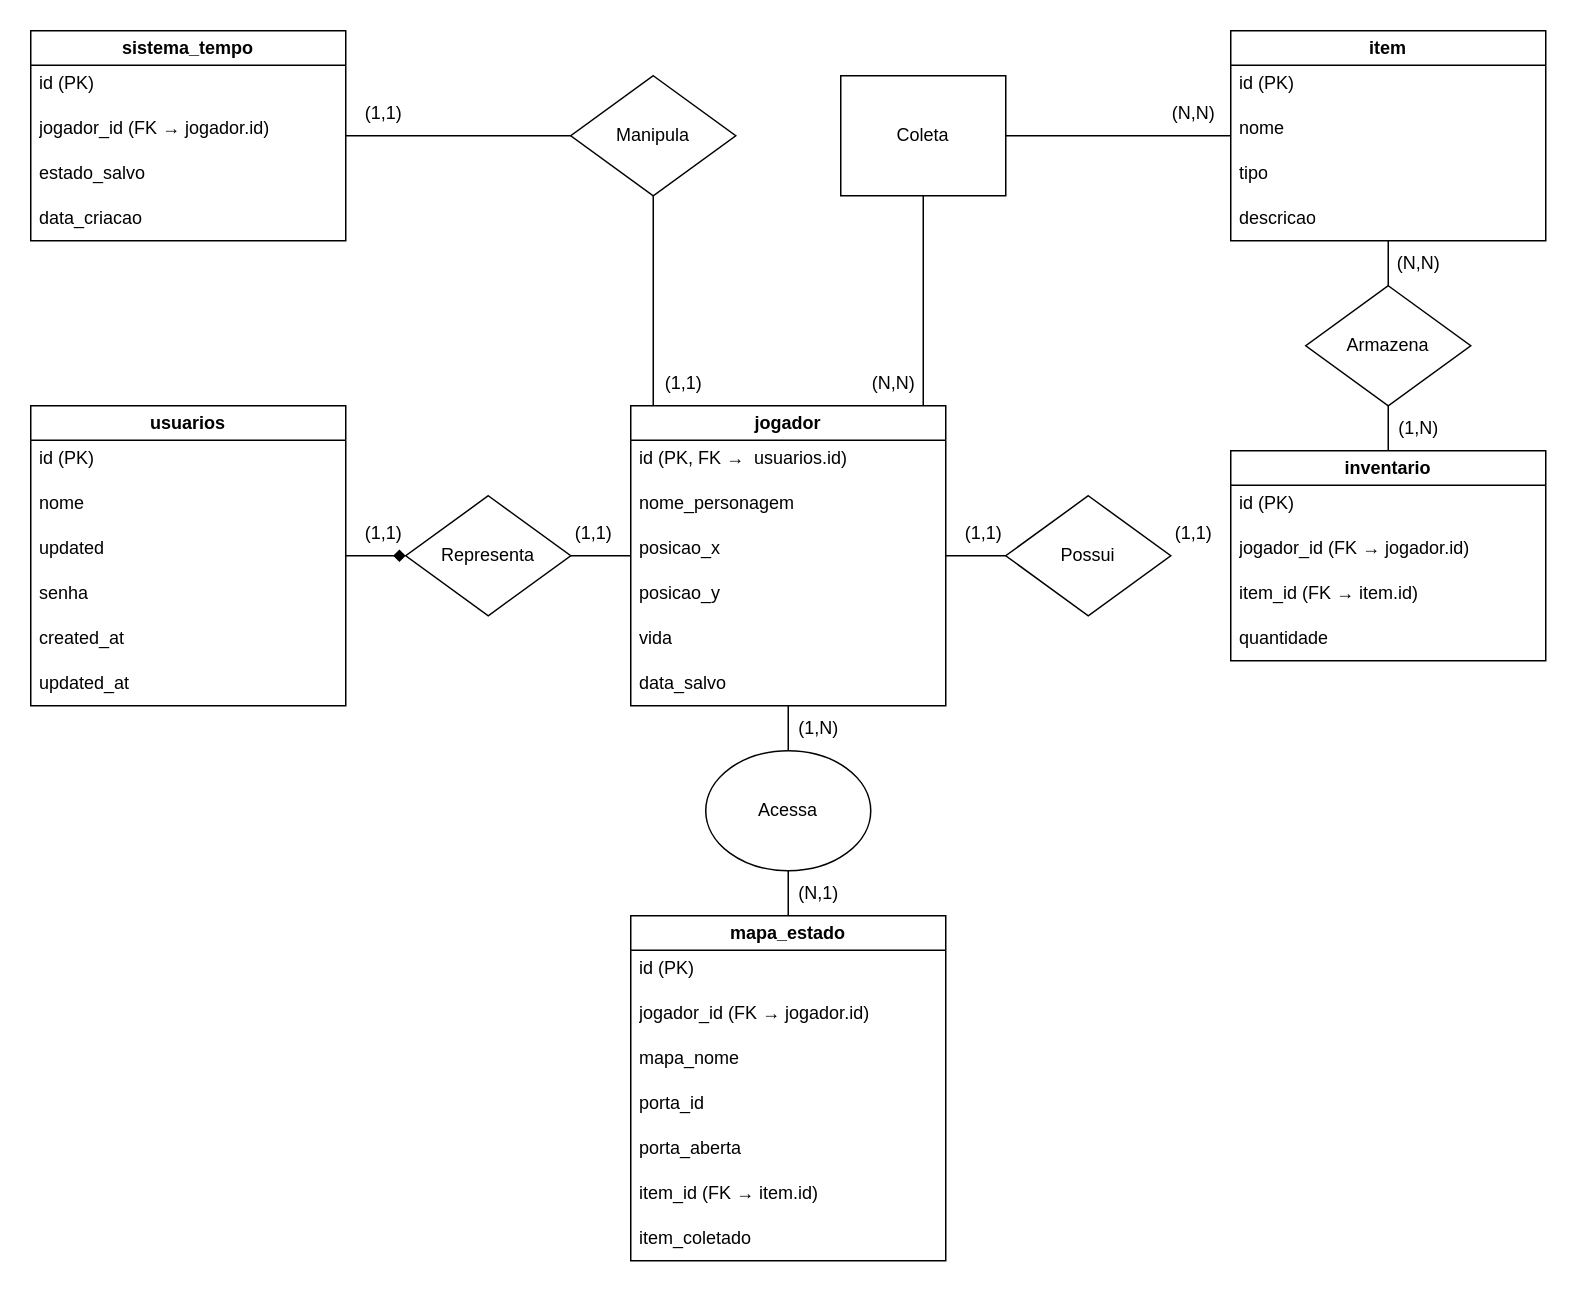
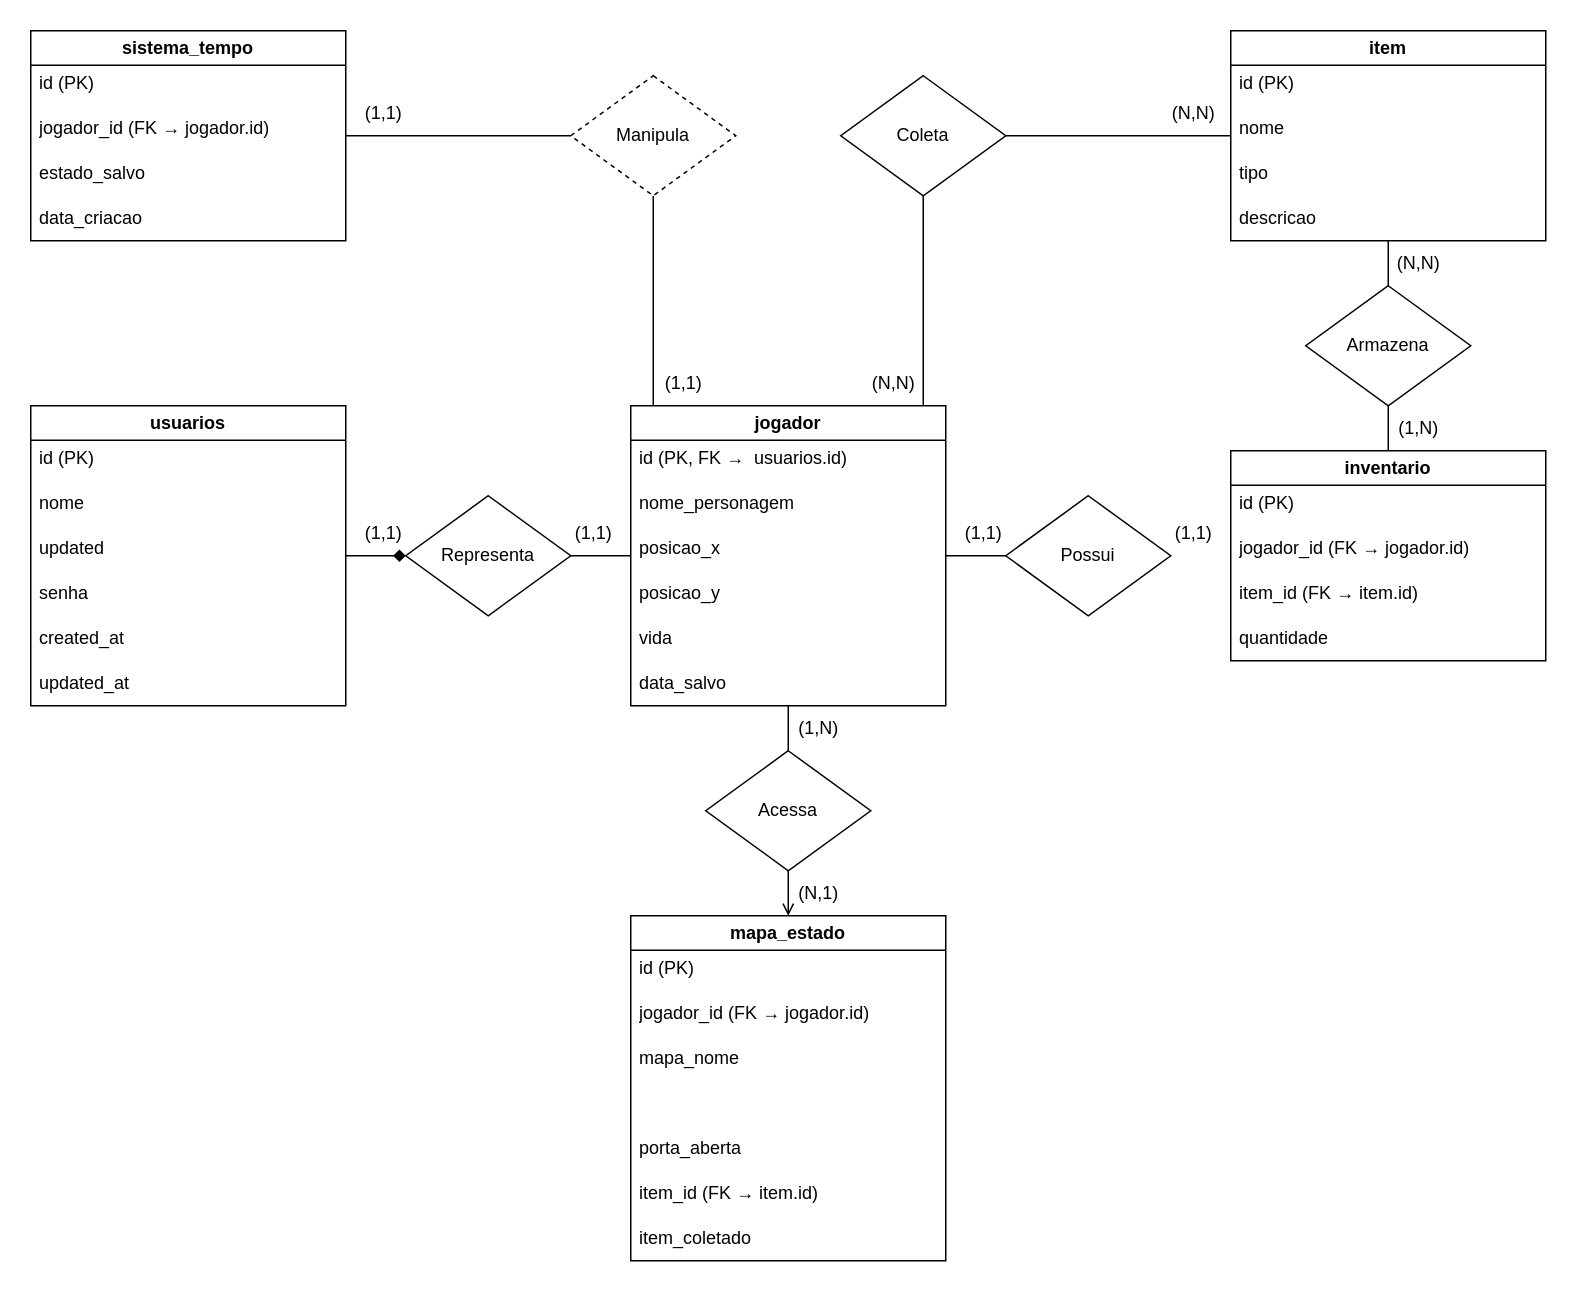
(653, 136) -> (653, 136)
(923, 136) -> (923, 136)
(788, 811) -> (788, 811)
(788, 910) -> (788, 909)
(788, 1103) -> none
